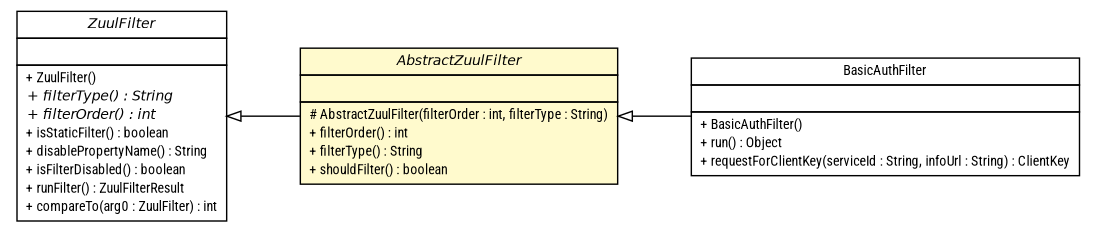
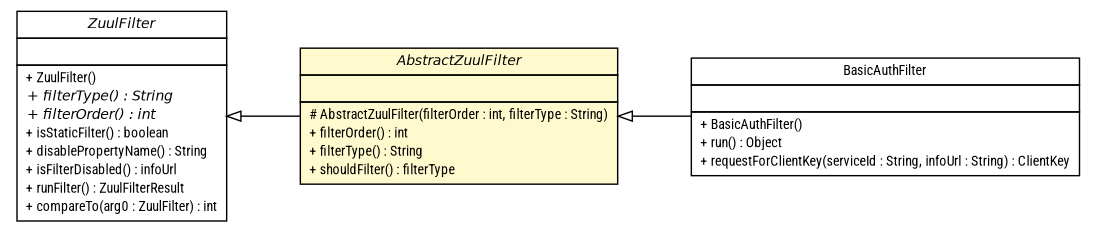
(106, 170) -> (102, 170)
(379, 170) -> (382, 170)
